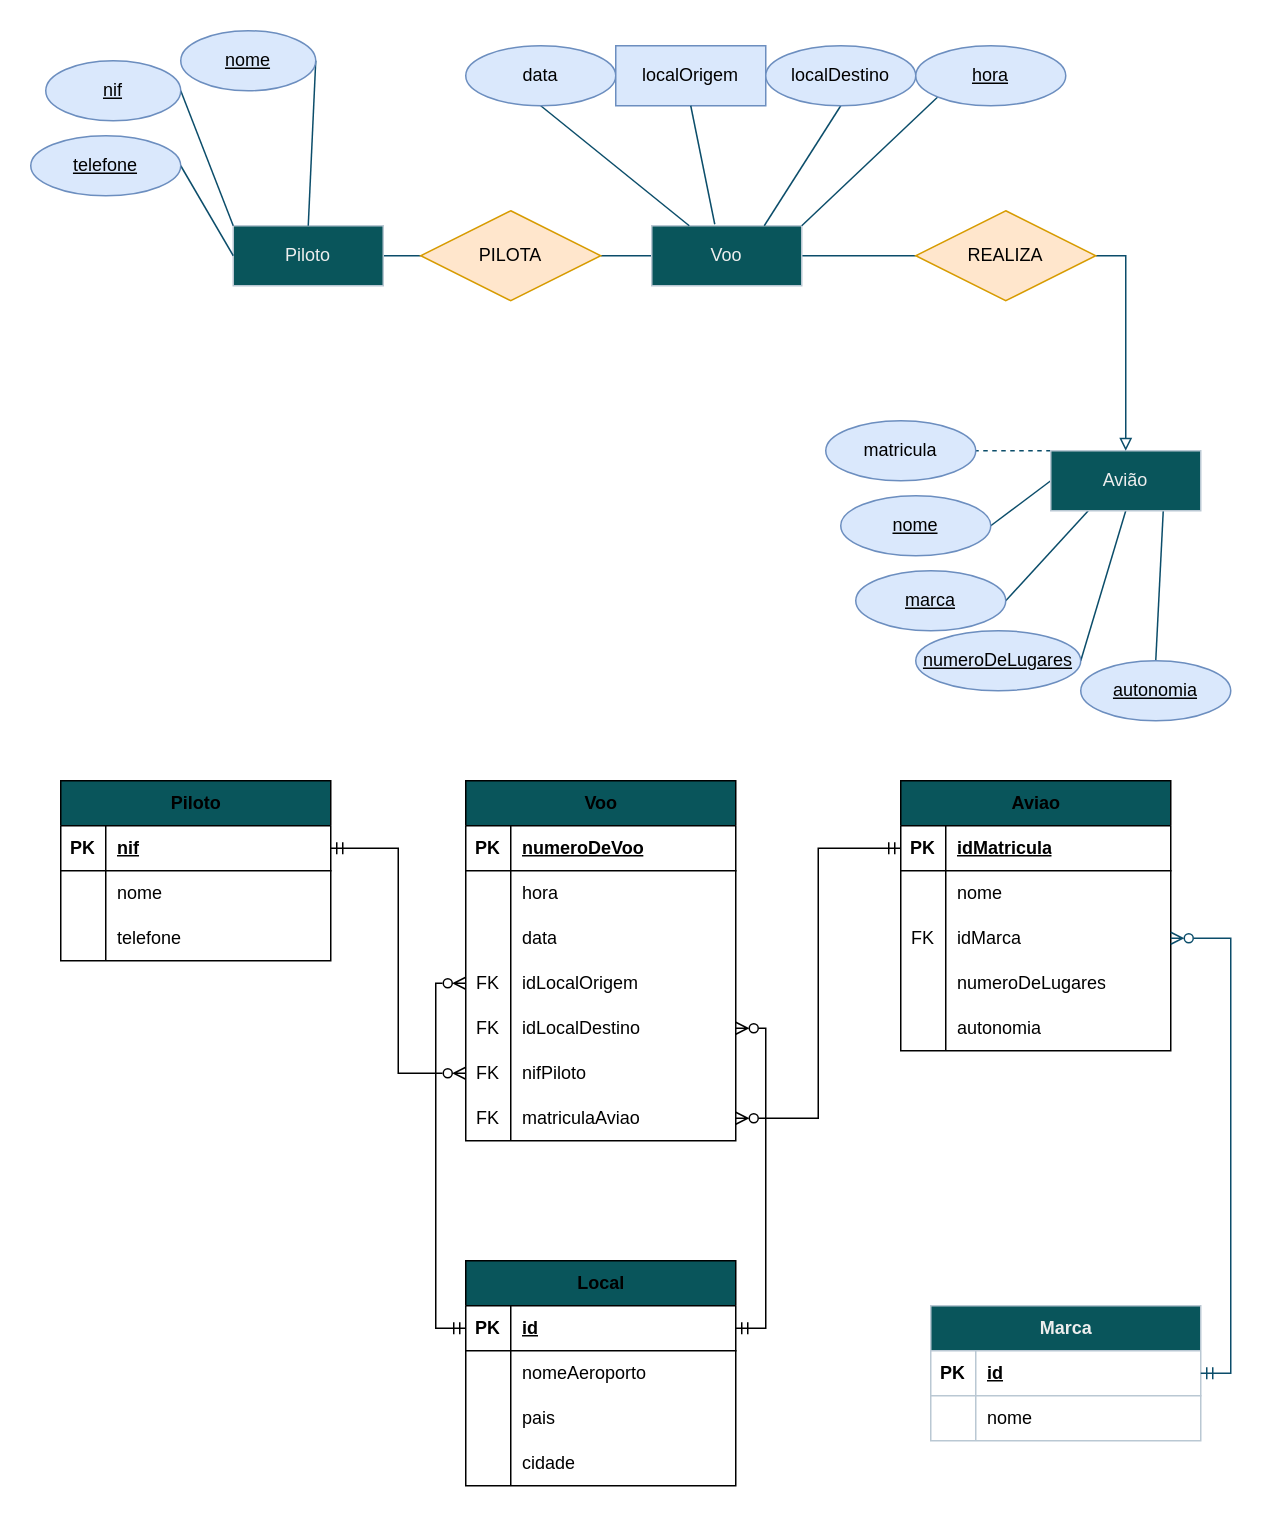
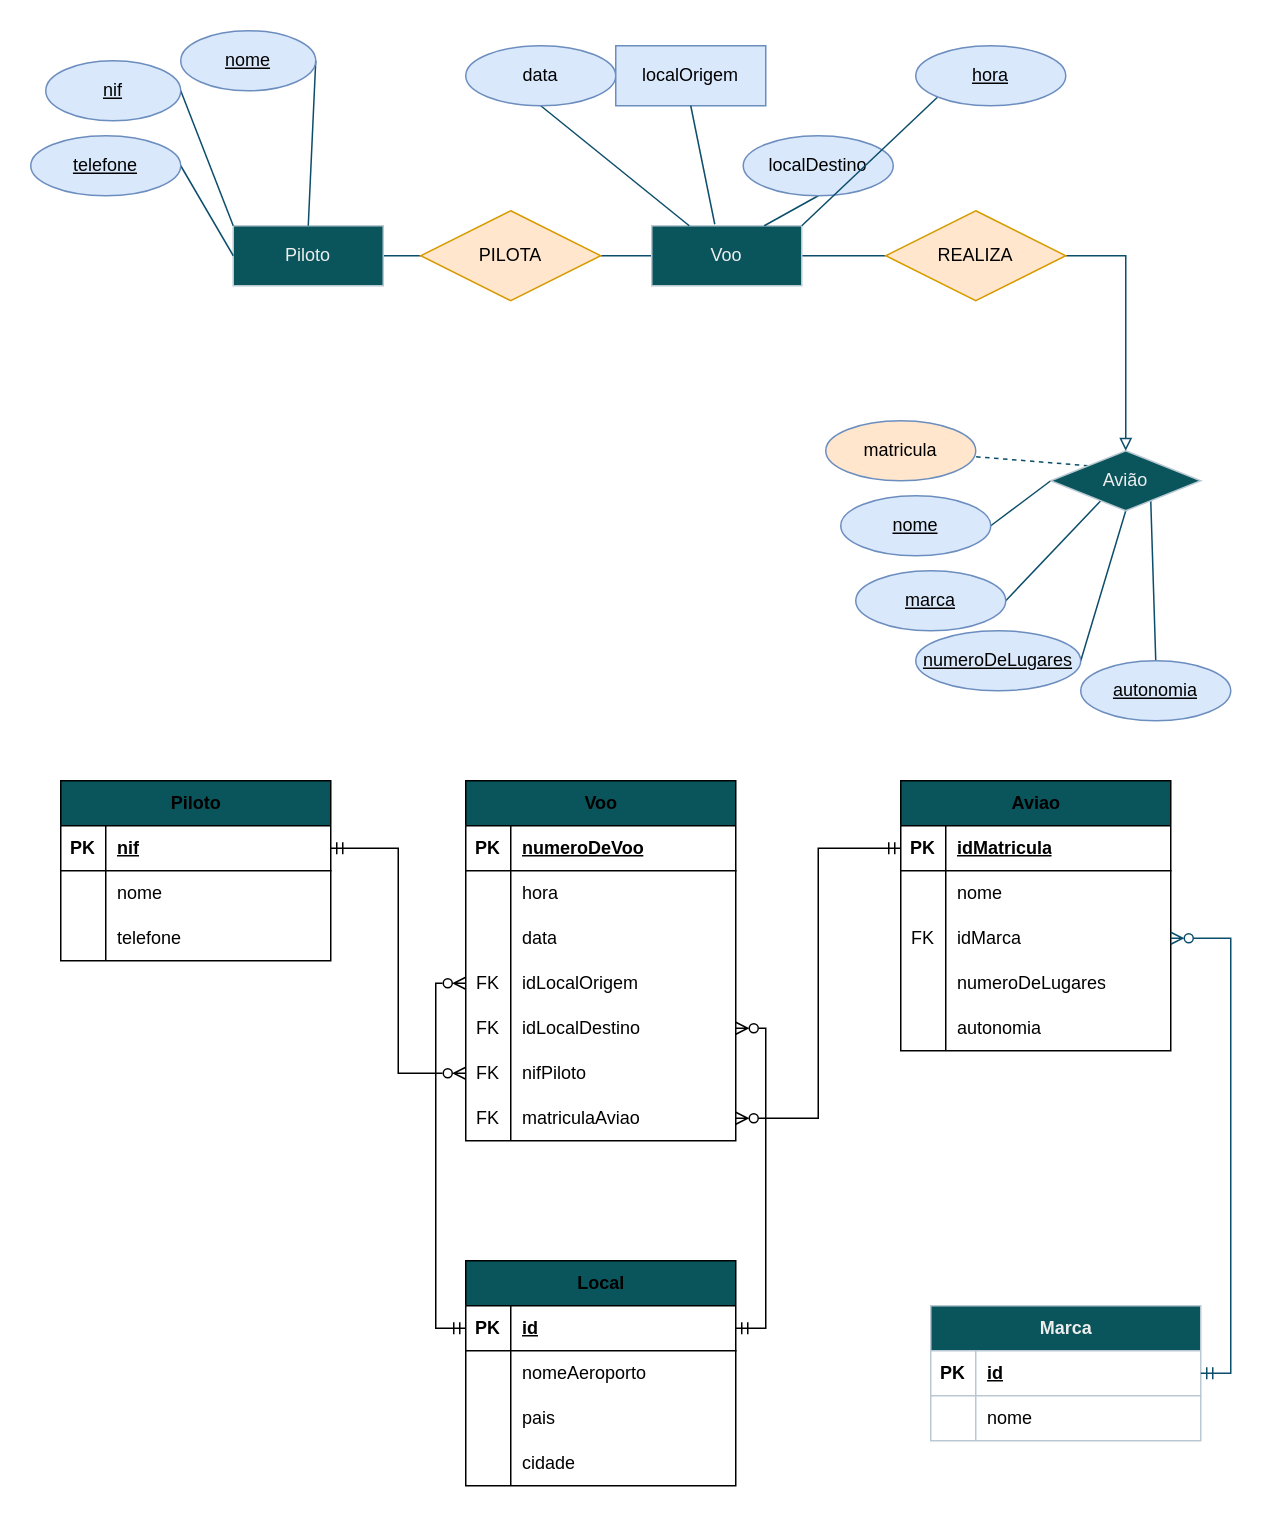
(841, 76) -> (818, 166)
(1006, 256) -> (976, 256)
(901, 451) -> (901, 451)
(1126, 481) -> (1126, 481)
